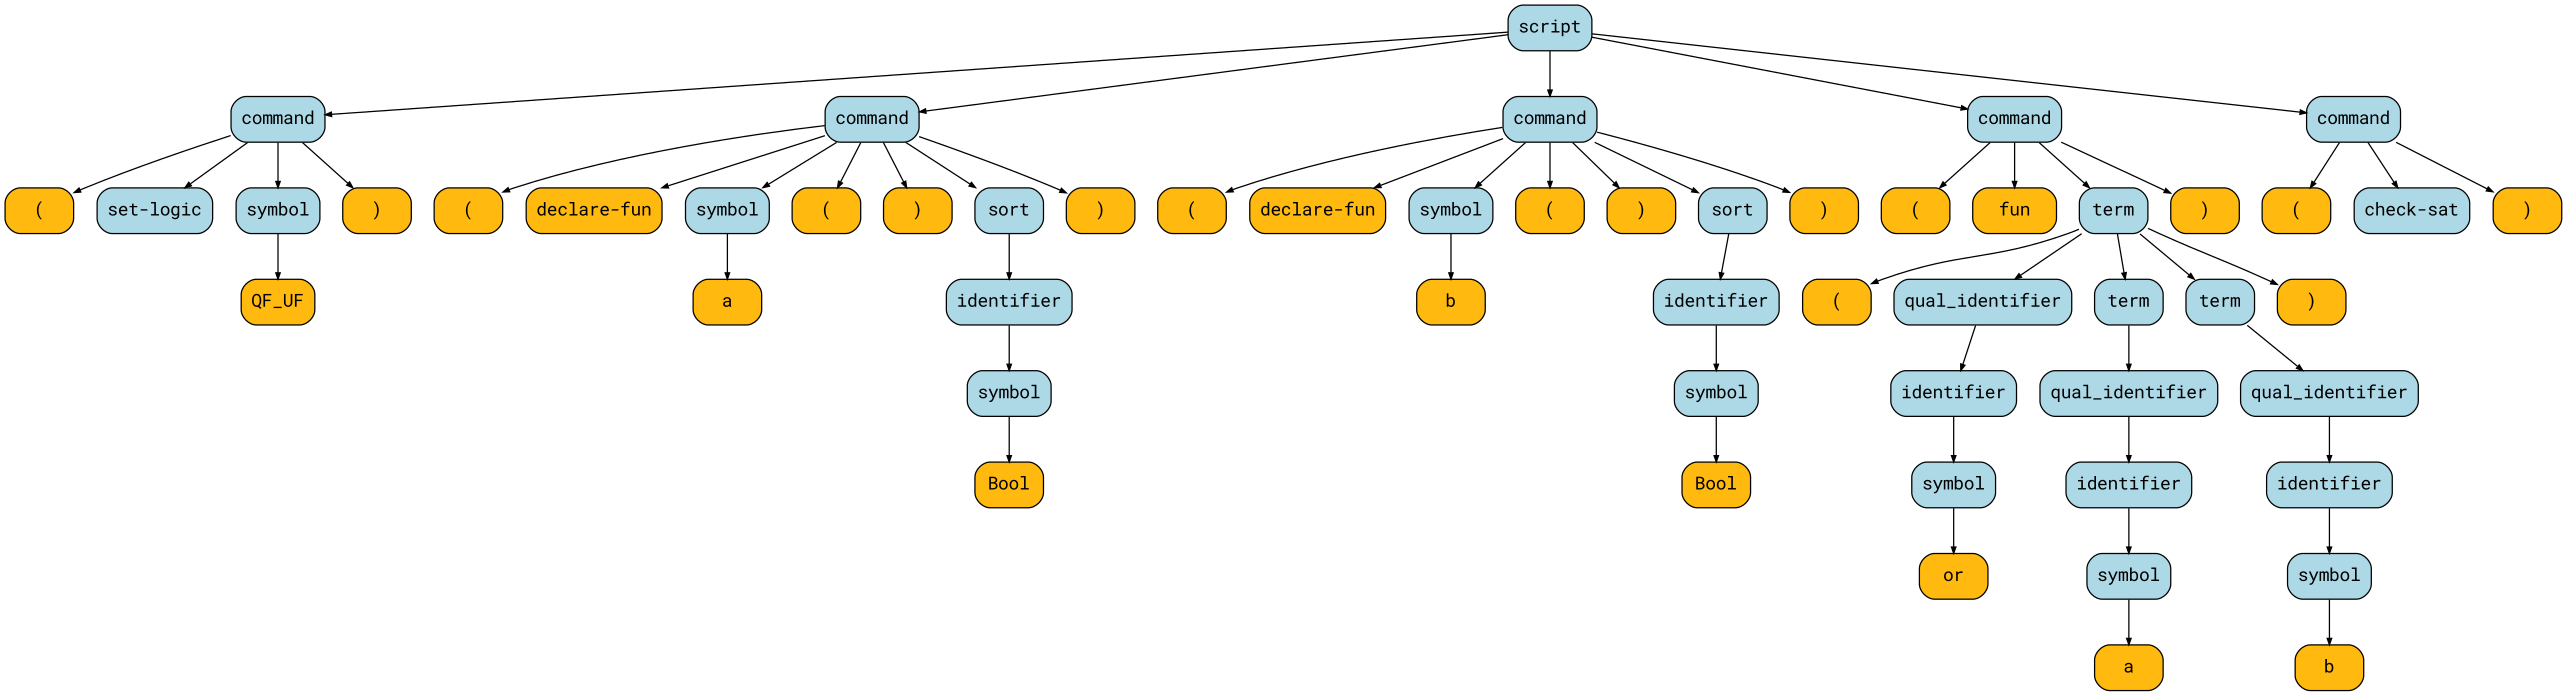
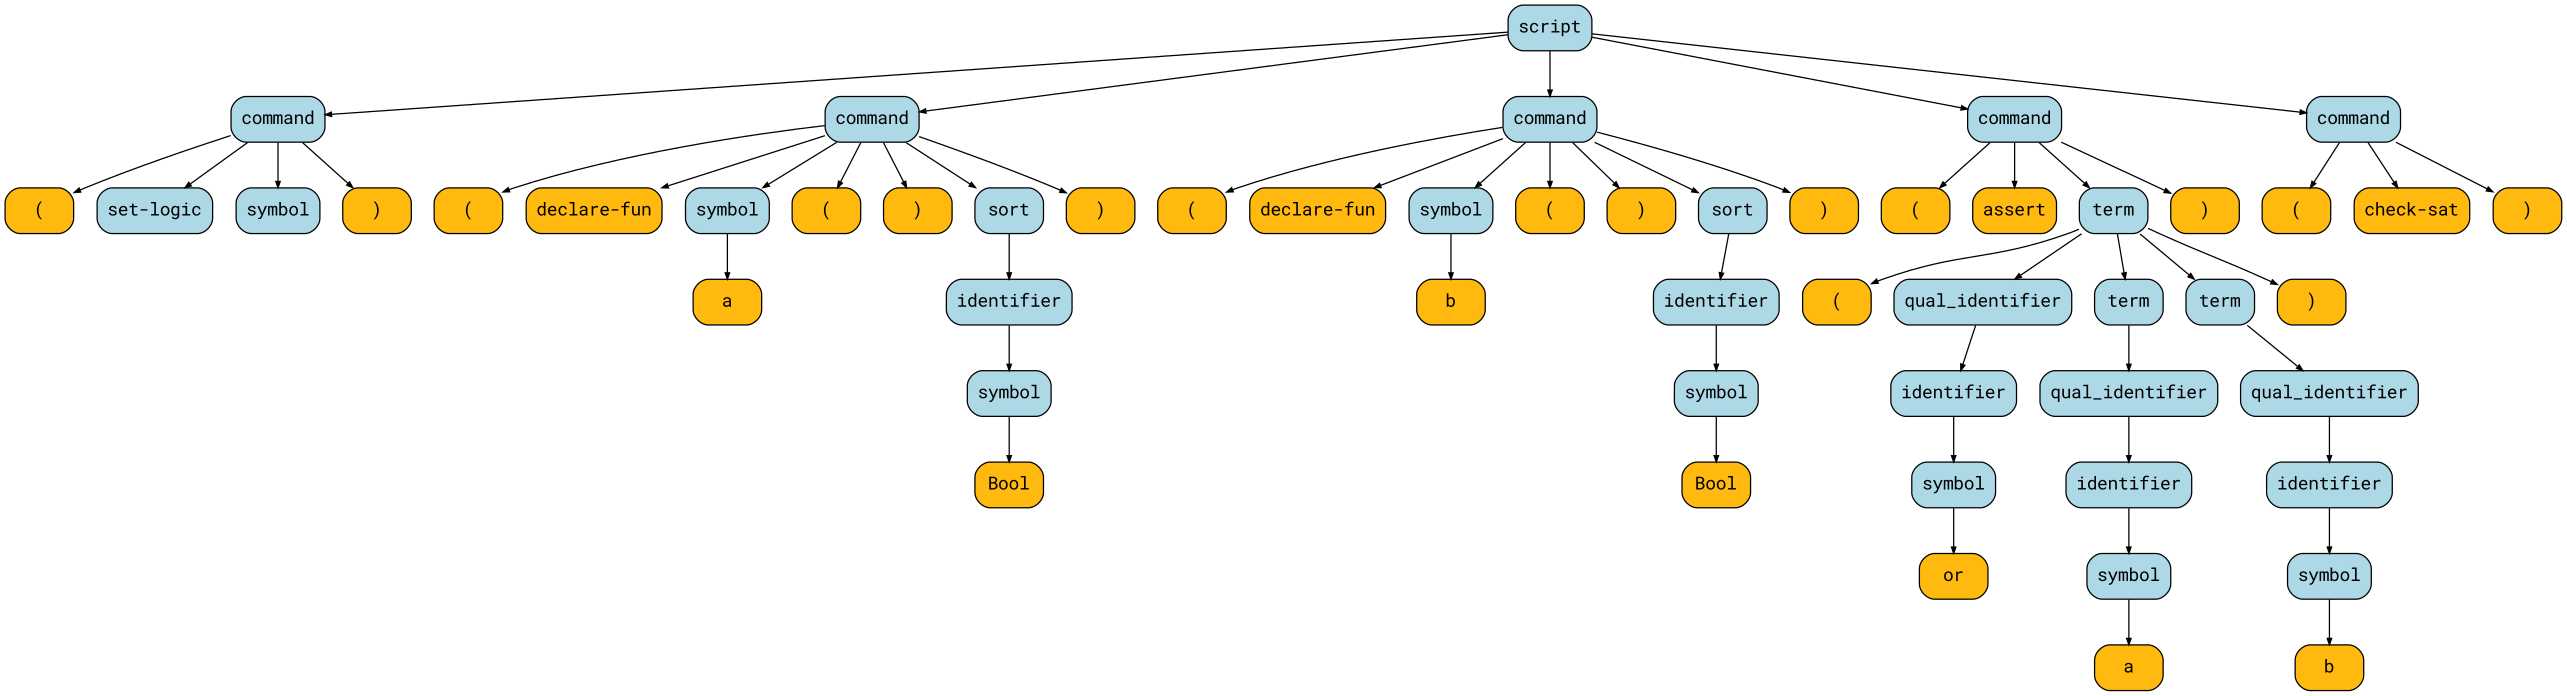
(2015, 211) -> (2015, 211)
(2412, 211) -> (2412, 211)
(278, 302) -> none
